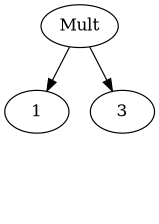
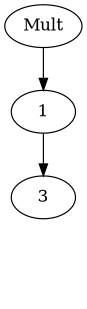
(98, 64) -> (43, 149)
